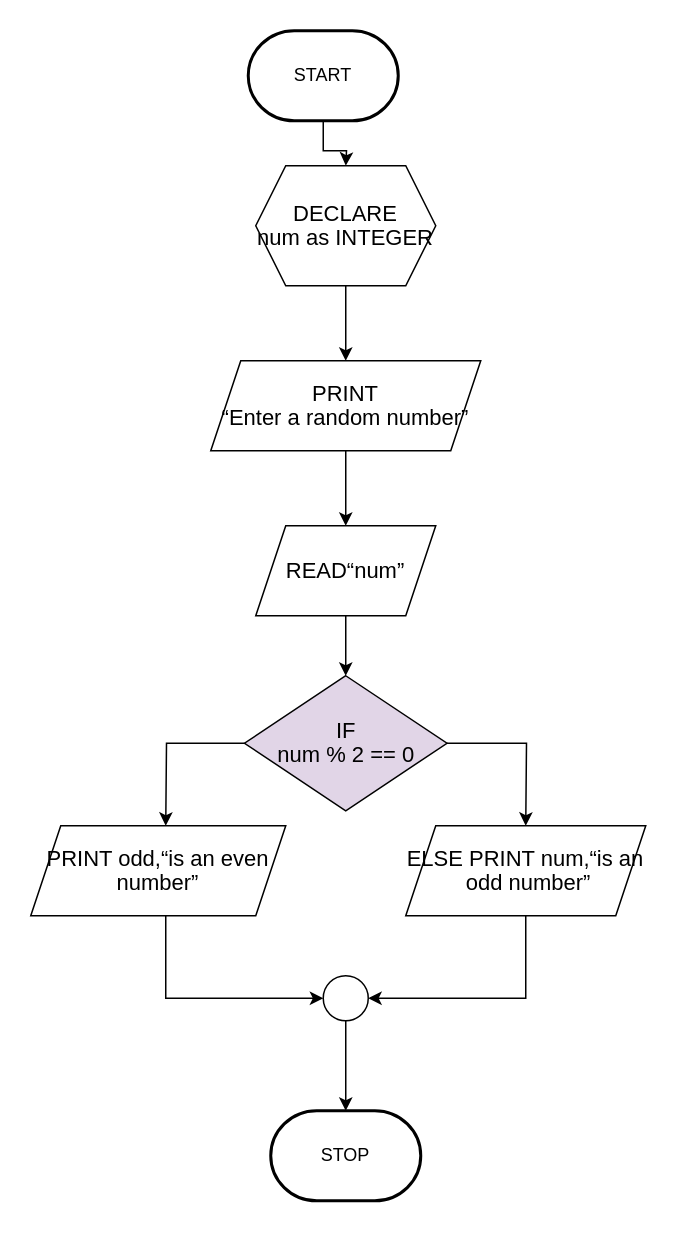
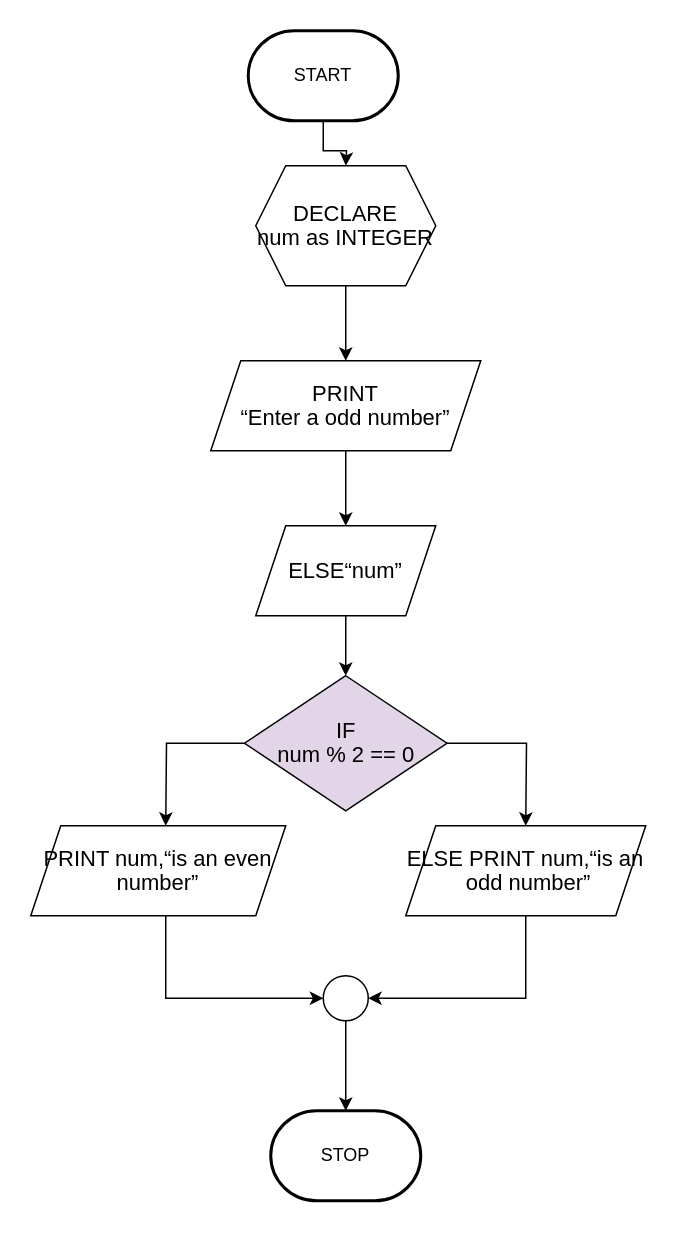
(346, 406) -> (346, 406)
(346, 571) -> (346, 571)
(158, 871) -> (158, 871)
